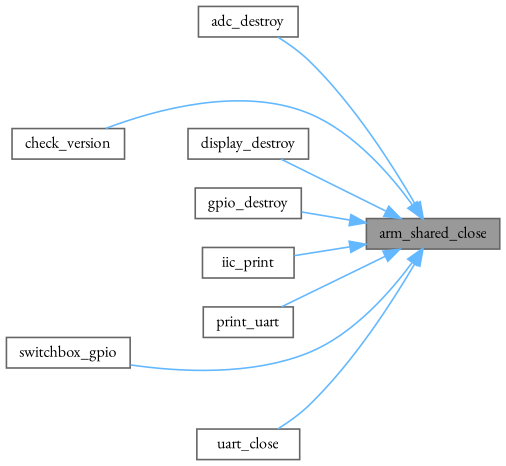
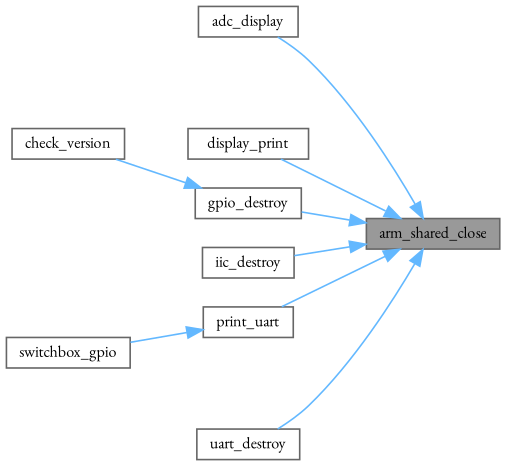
(248, 22) -> (248, 22)
(276, 104) -> (151, 171)
(248, 144) -> (248, 144)
(248, 263) -> (248, 263)
(289, 359) -> (159, 337)
(248, 444) -> (248, 444)
